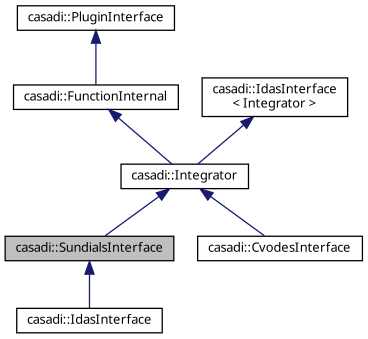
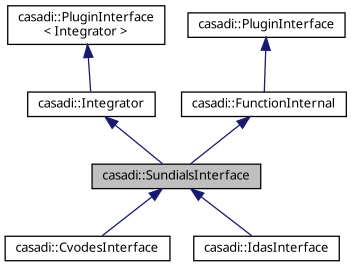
(275, 97) -> (86, 25)
(145, 141) -> (215, 144)
(237, 216) -> (127, 216)
